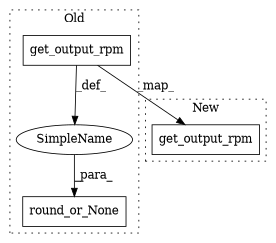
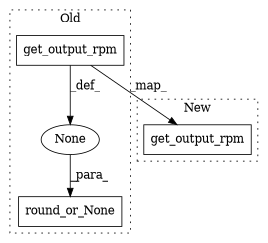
(74, 140) -> (70, 140)
